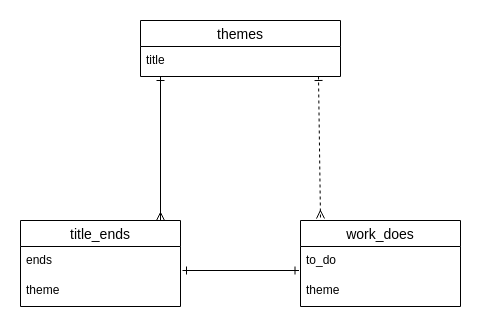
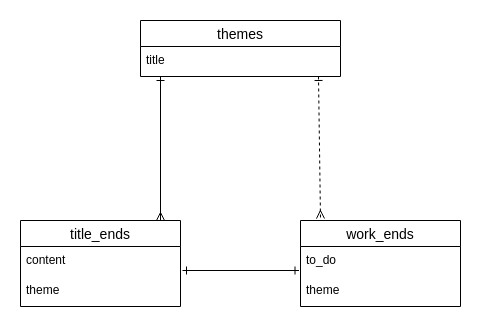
(380, 234) -> (380, 234)
(39, 260) -> (50, 260)
